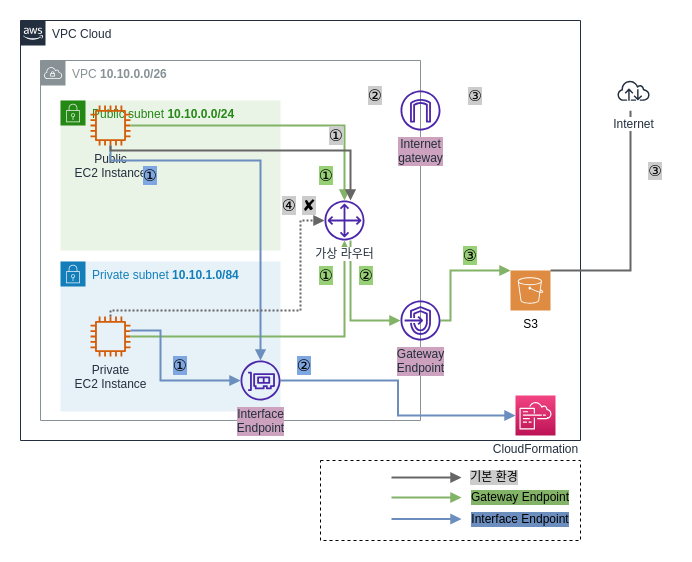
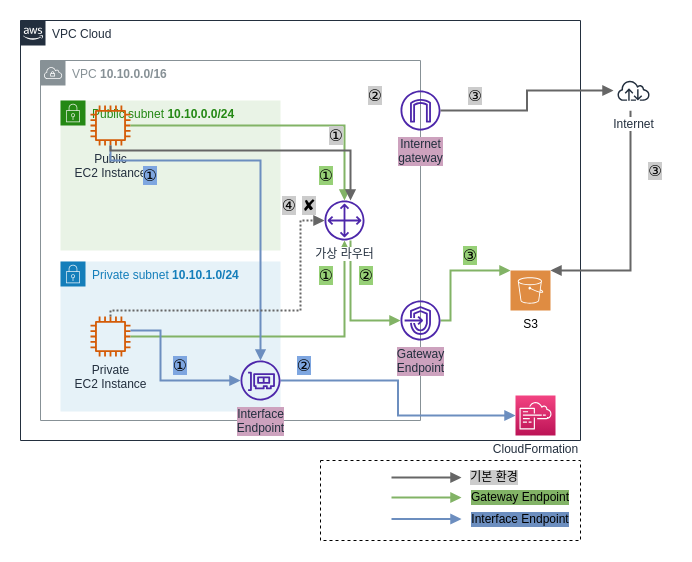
(120, 75) -> (120, 75)
none -> (527, 106)
(558, 271) -> (562, 271)
(174, 276) -> (174, 276)
